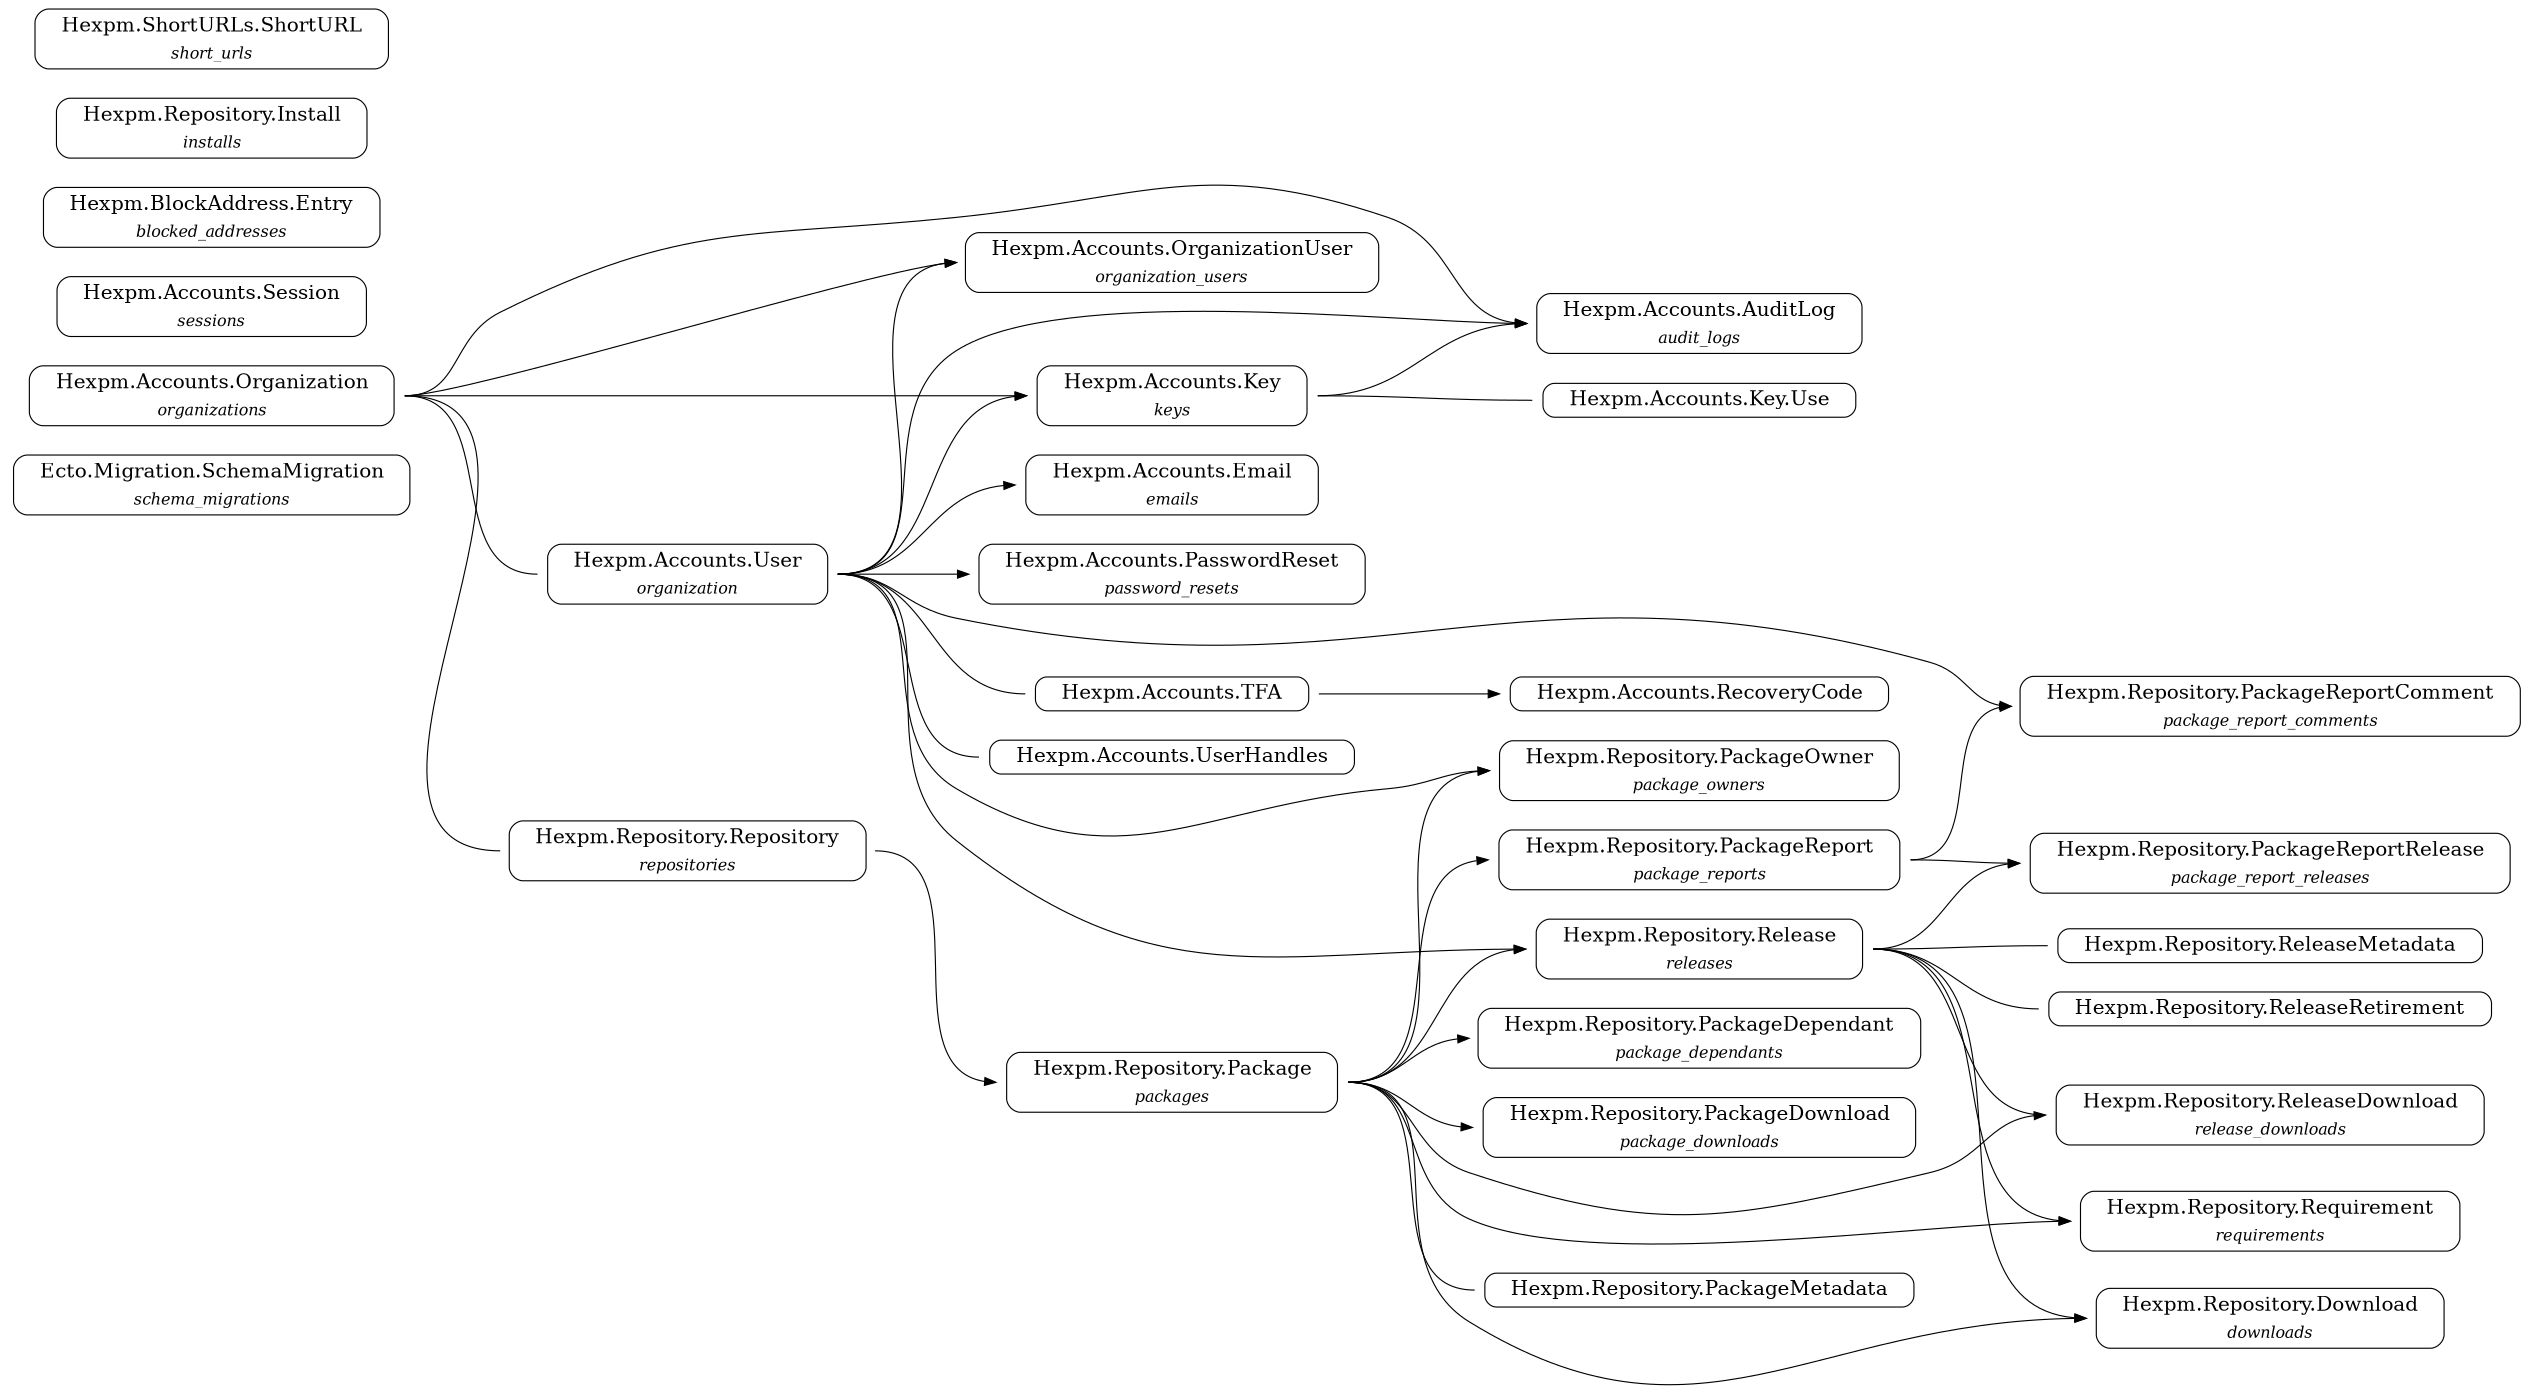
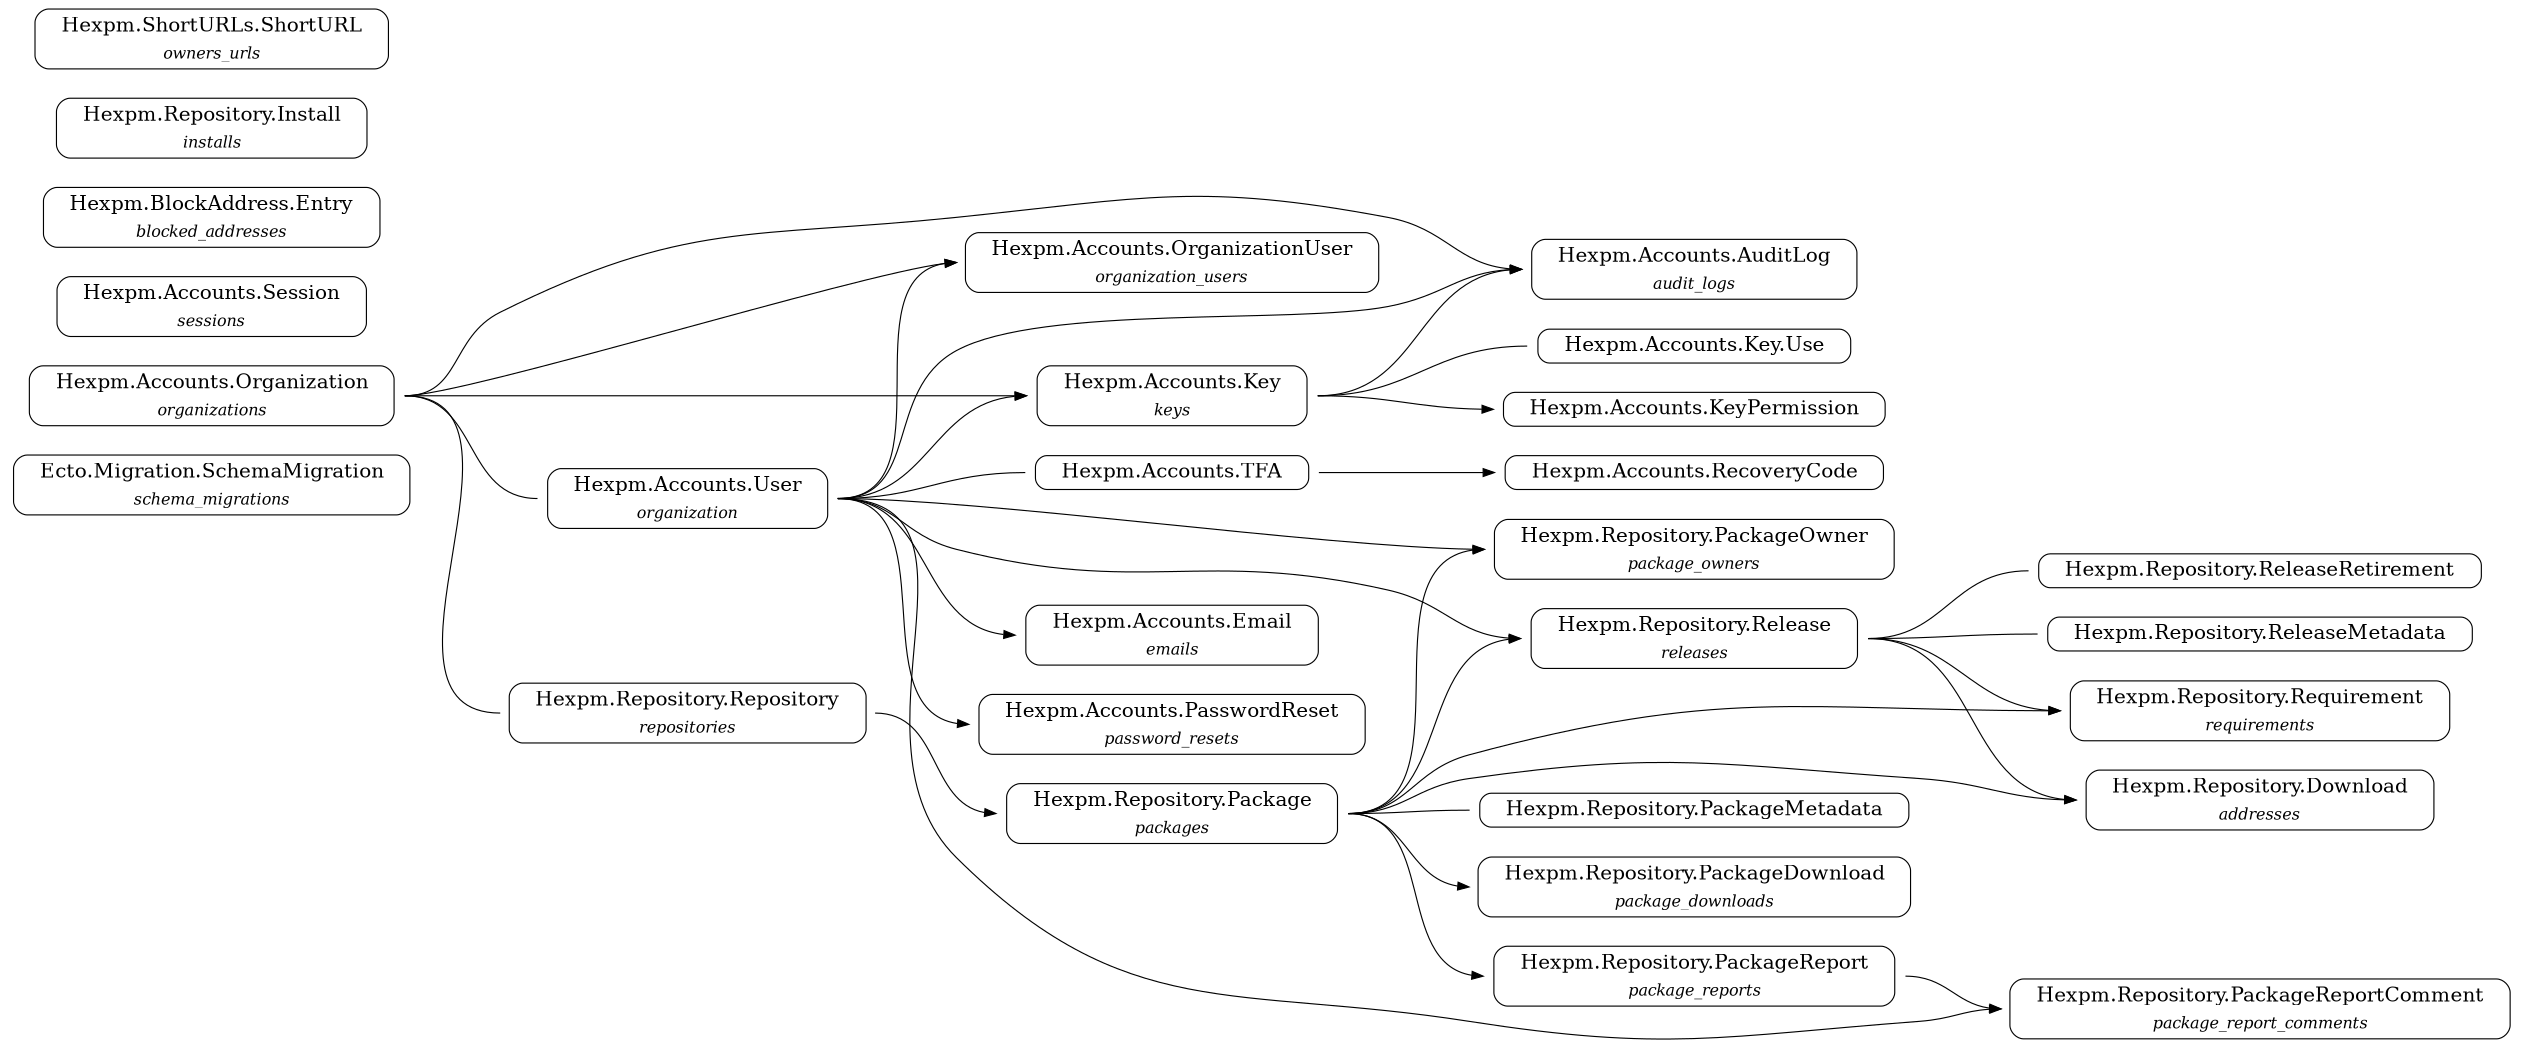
(212, 54) -> (212, 54)
none -> (1694, 409)
(1172, 757) -> none
(2270, 863) -> none
(1699, 1038) -> none
(2270, 1115) -> none
(2270, 1333) -> (2260, 815)
